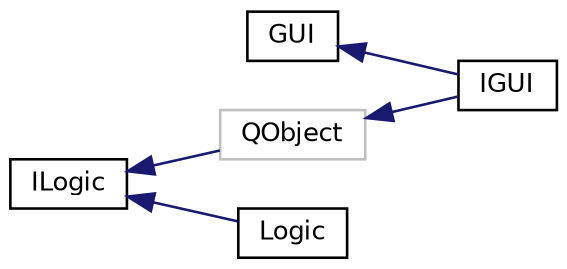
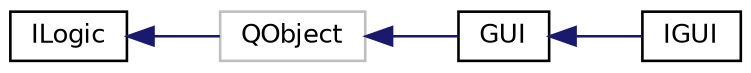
(424, 104) -> (426, 36)
(293, 233) -> none
